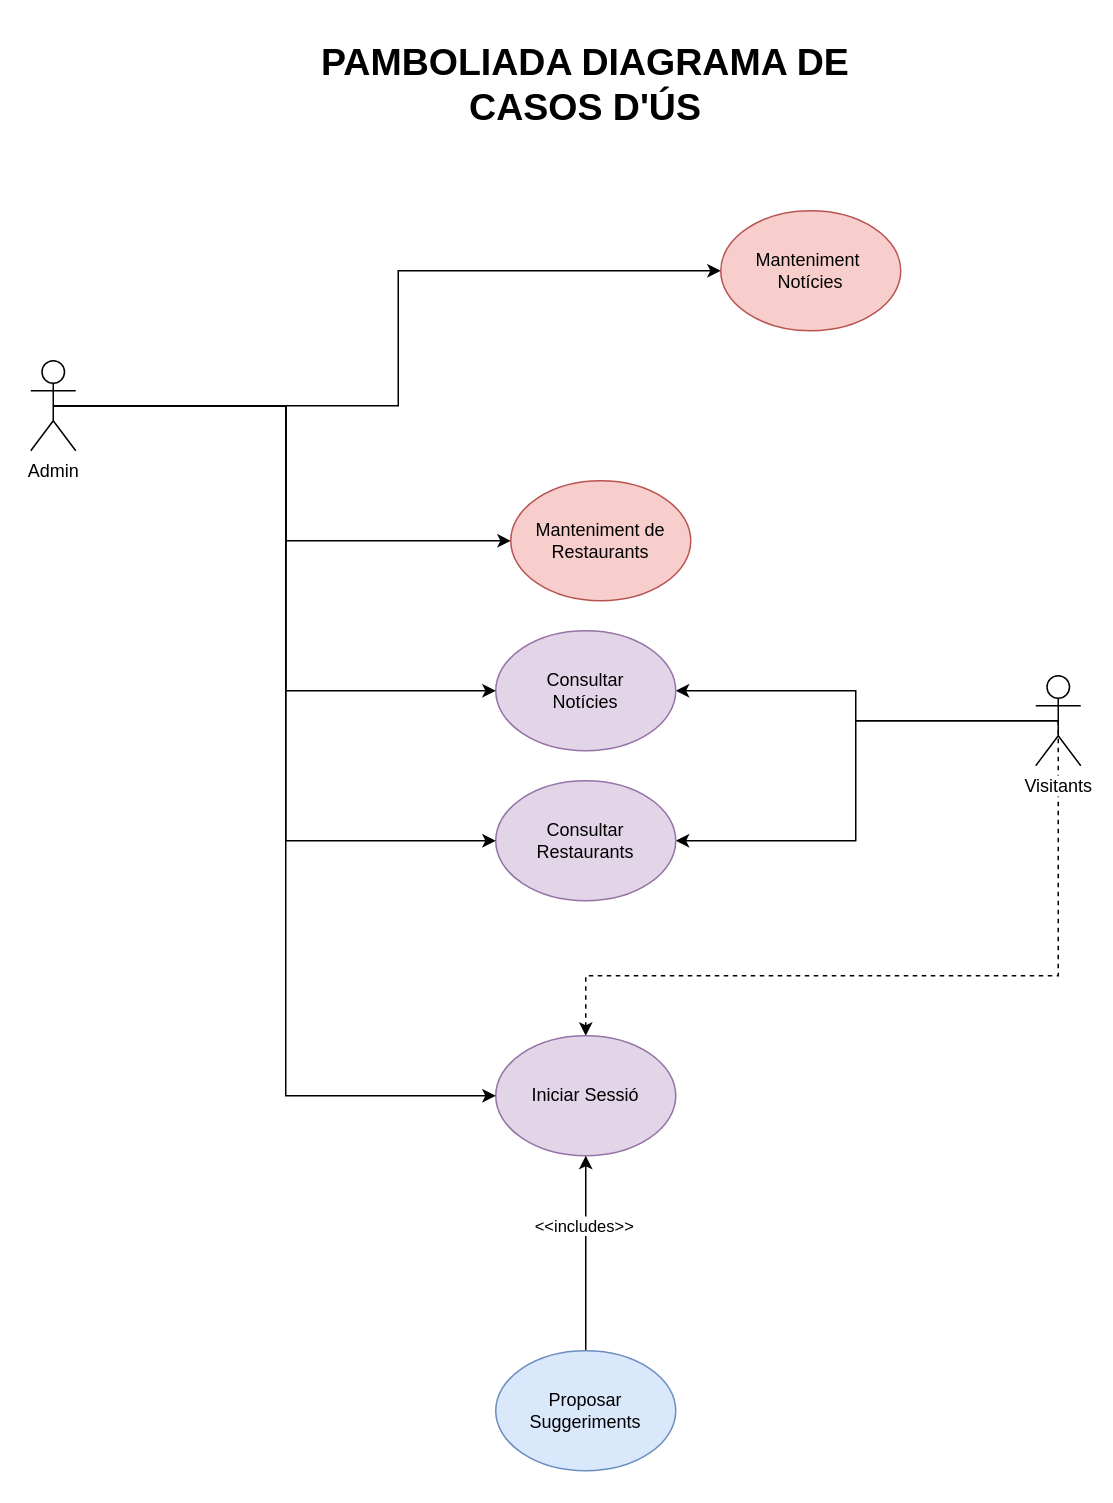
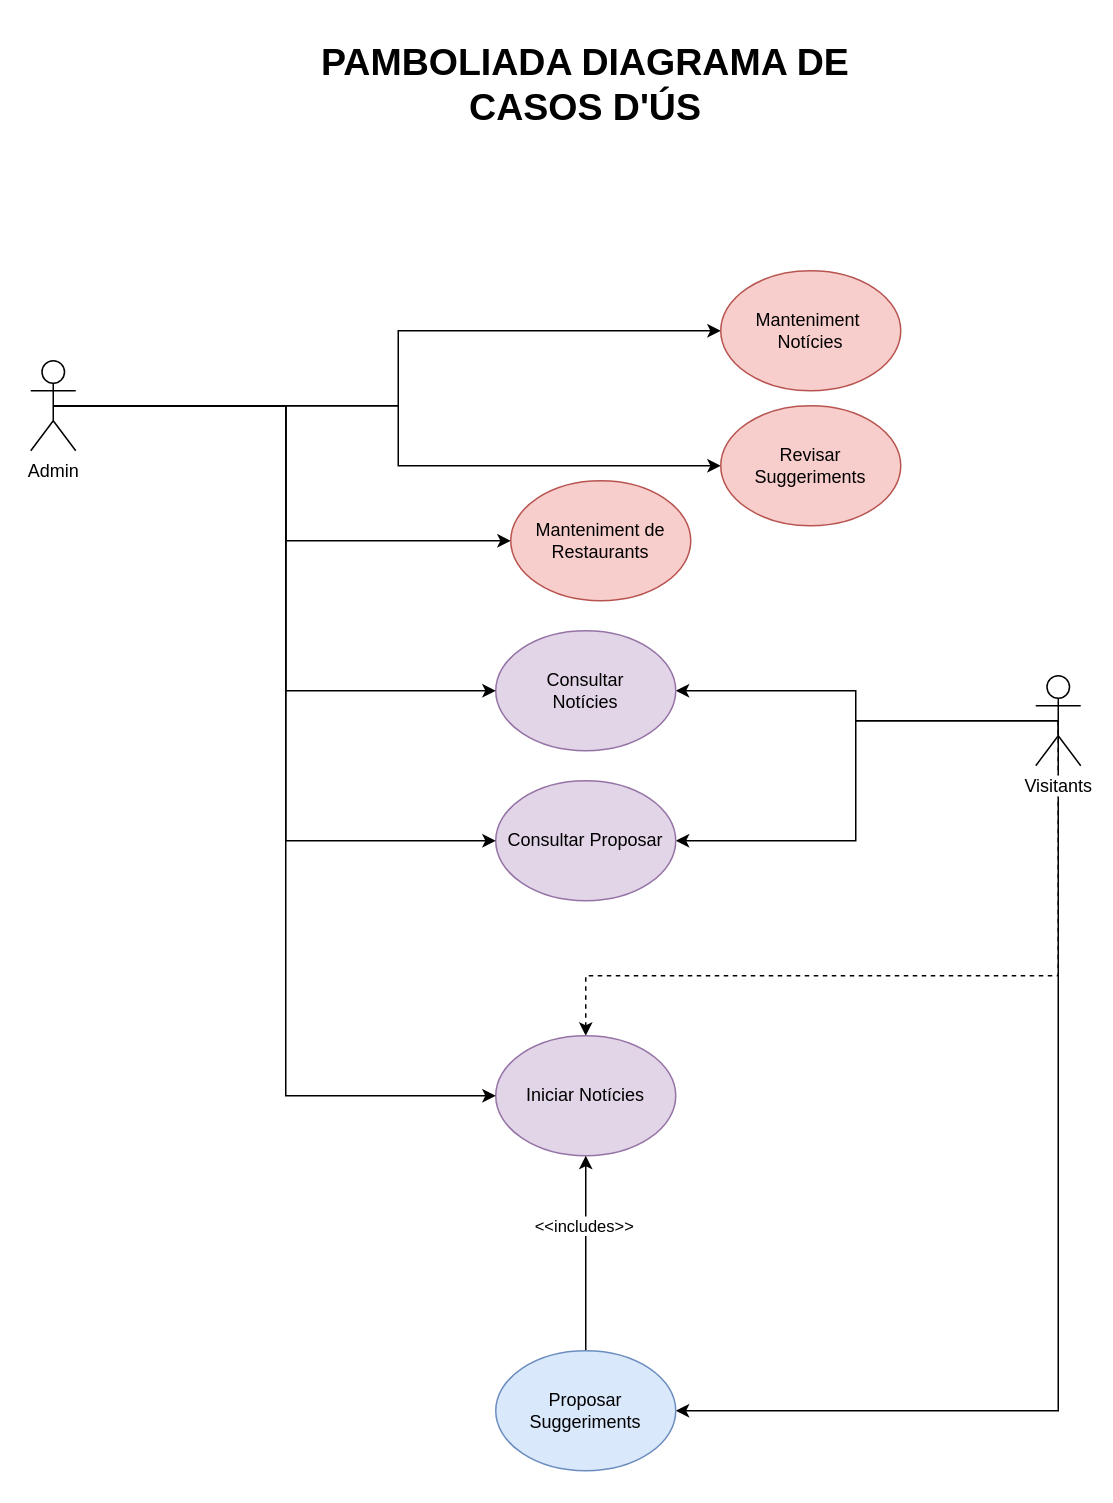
(811, 271) -> (811, 331)
none -> (526, 466)
none -> (811, 466)
(586, 841) -> (586, 841)
(586, 1096) -> (586, 1096)
none -> (1058, 1380)
